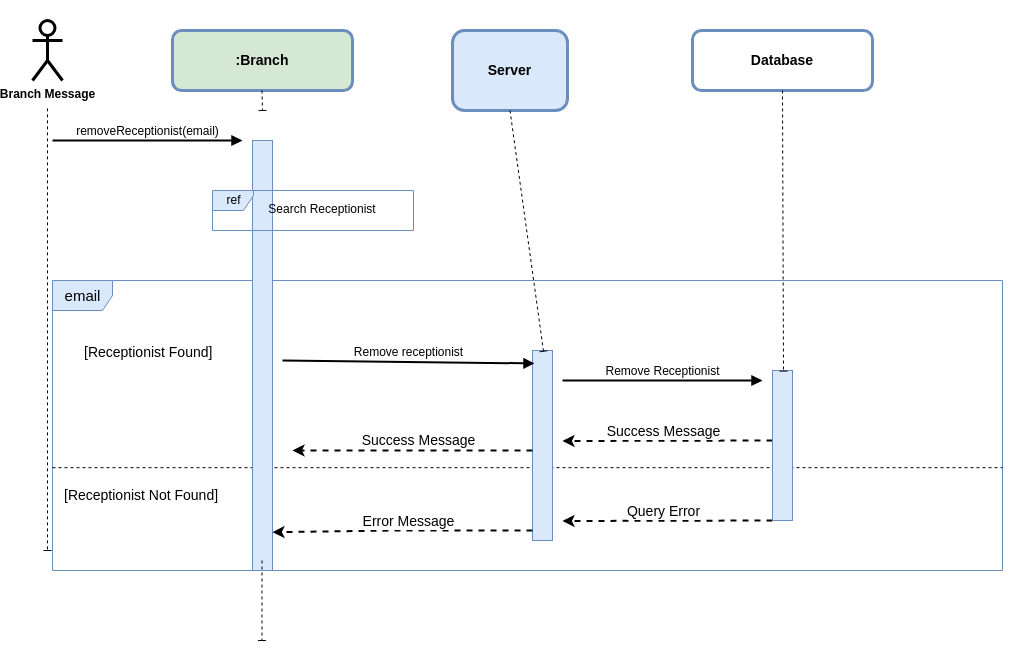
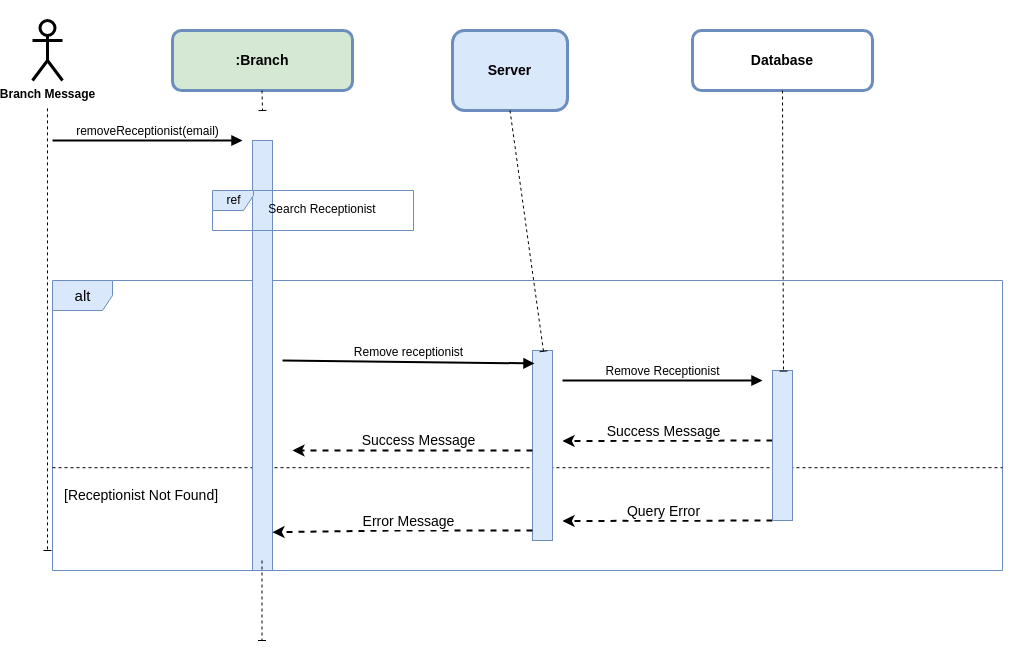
(83, 296) -> (83, 296)
(133, 346) -> none
